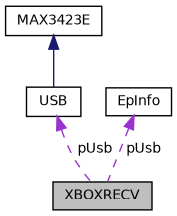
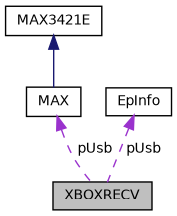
(54, 21) -> (54, 21)
(54, 102) -> (54, 102)
